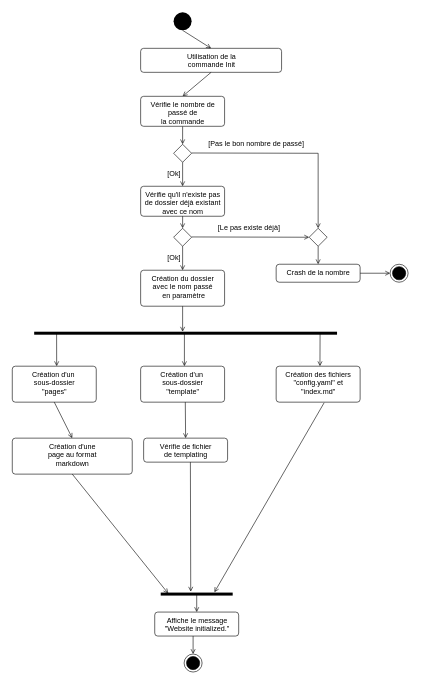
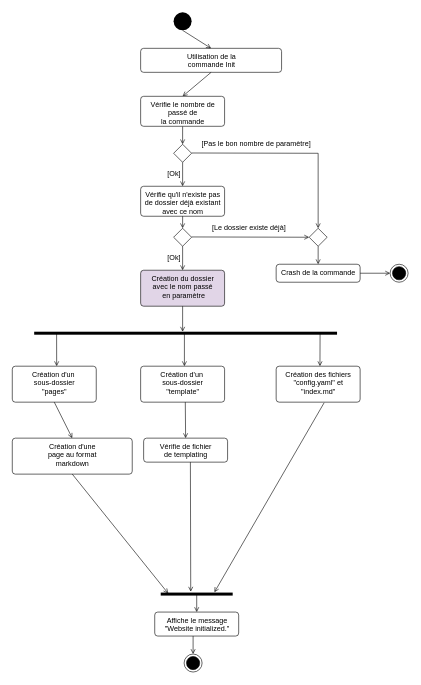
(257, 144) -> (257, 144)
(249, 228) -> (249, 228)
(319, 273) -> (319, 273)
(183, 288) -> (183, 288)
